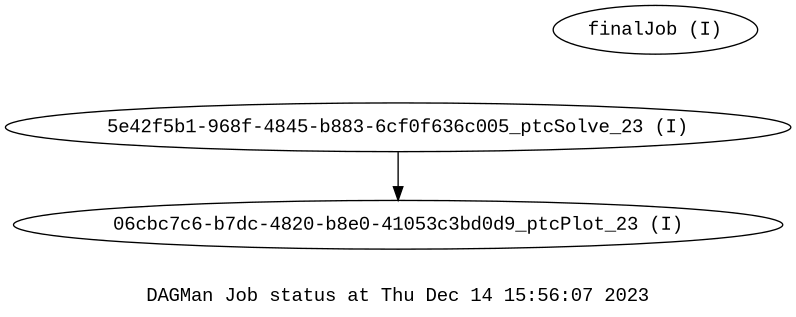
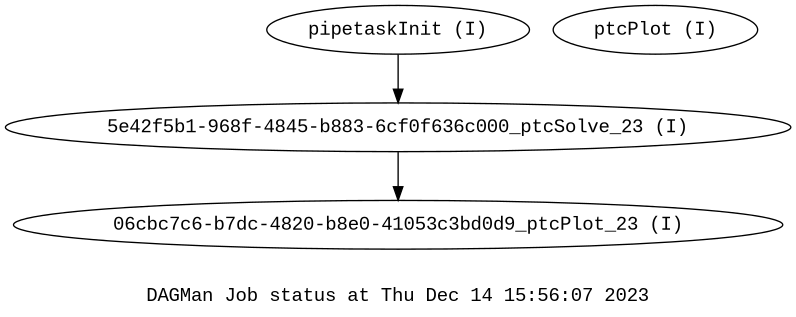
none -> (398, 30)
(655, 30) -> (655, 30)
(398, 127) -> (398, 127)
